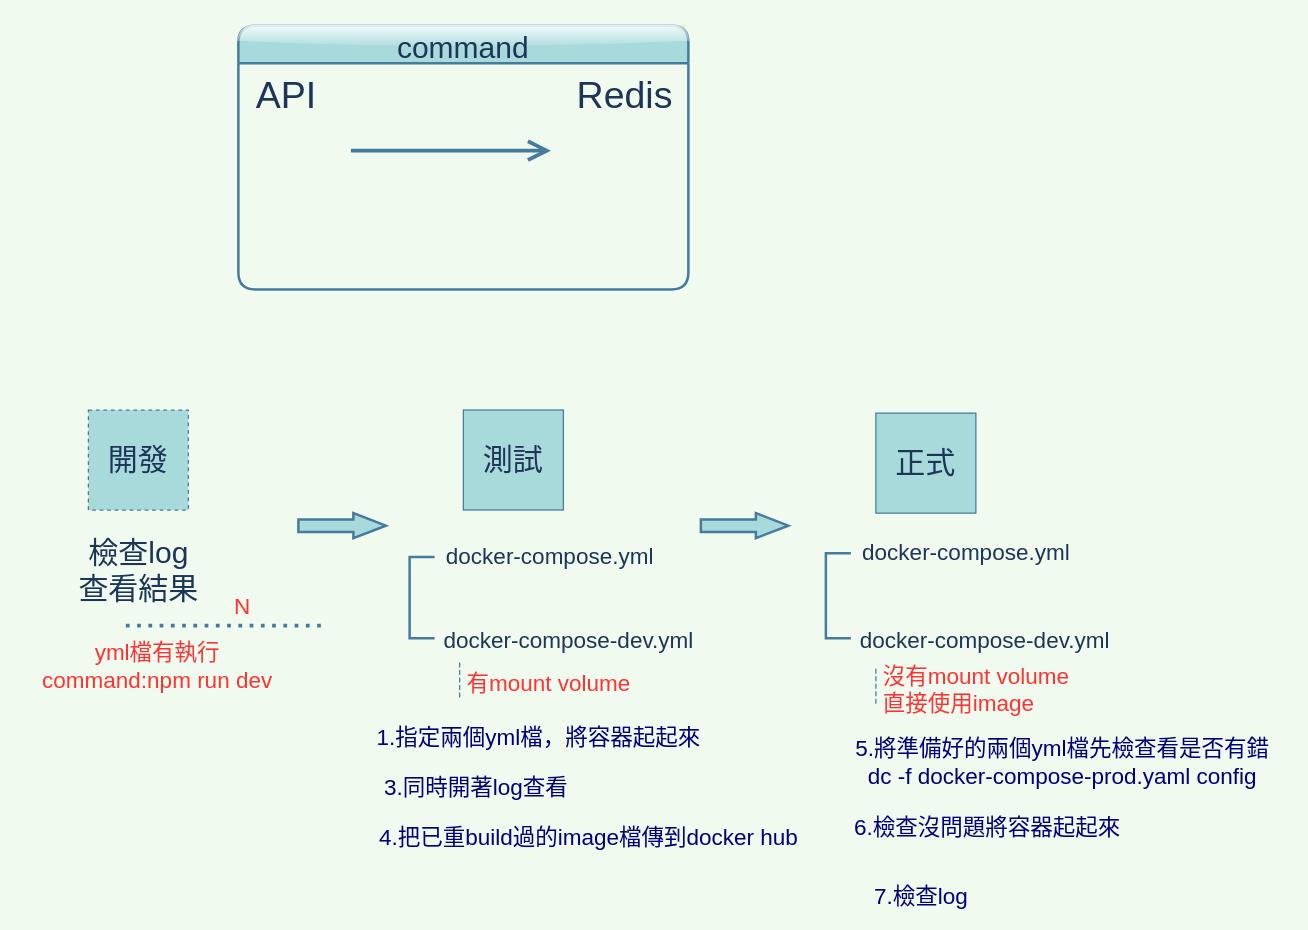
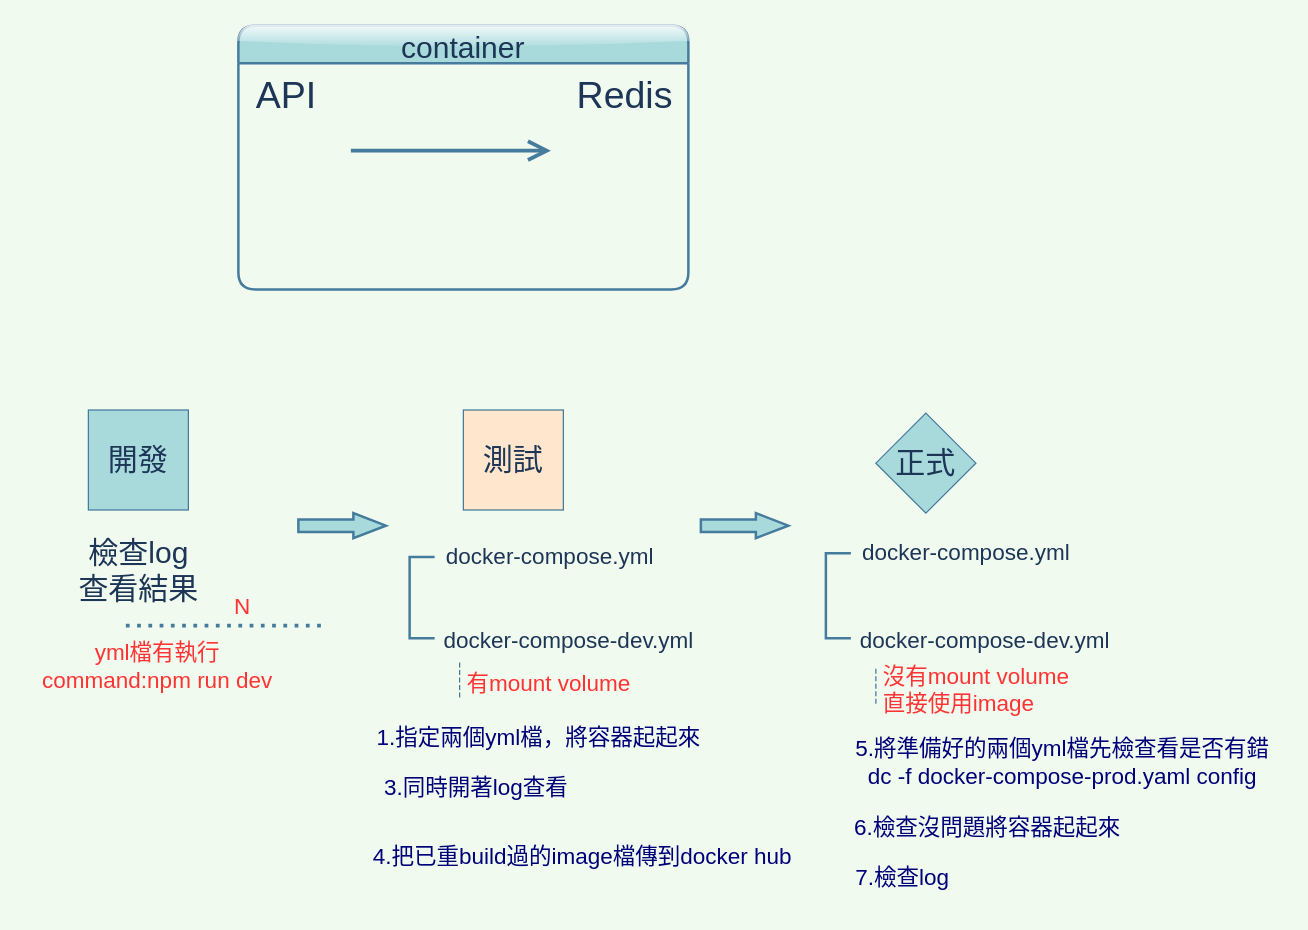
(463, 48) -> (463, 48)
(138, 460) -> (138, 460)
(513, 460) -> (513, 460)
(926, 463) -> (926, 463)
(588, 838) -> (582, 857)
(921, 897) -> (902, 878)
